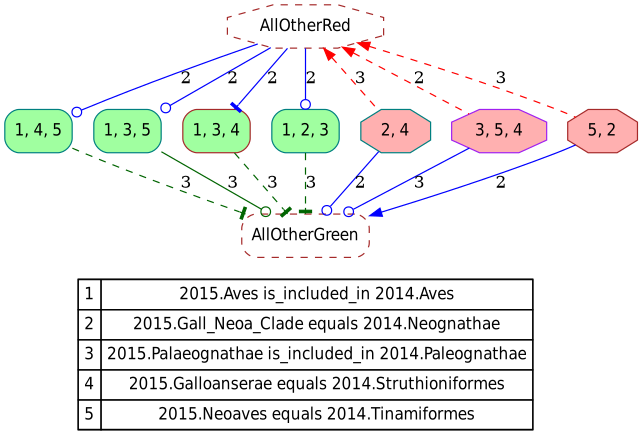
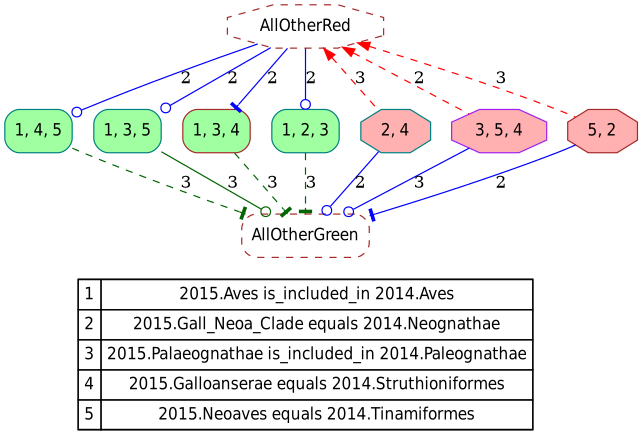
(476, 182) -> (476, 182)
